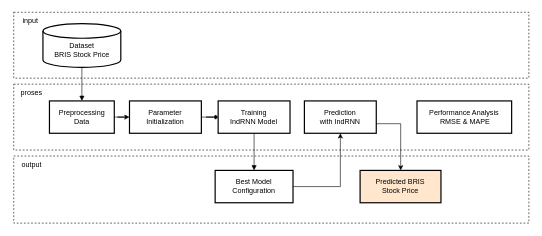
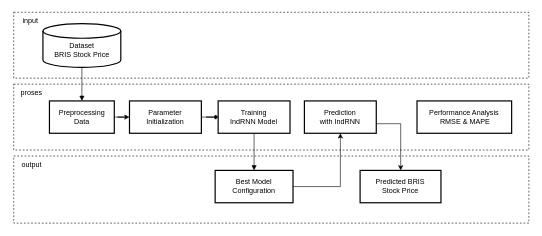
(401, 187) -> (401, 187)
